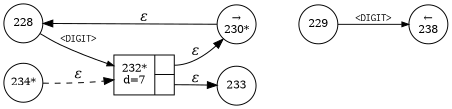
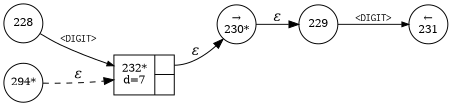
(135, 24) -> (272, 24)
(428, 24) -> (428, 24)
(23, 83) -> (23, 83)
(237, 86) -> none
